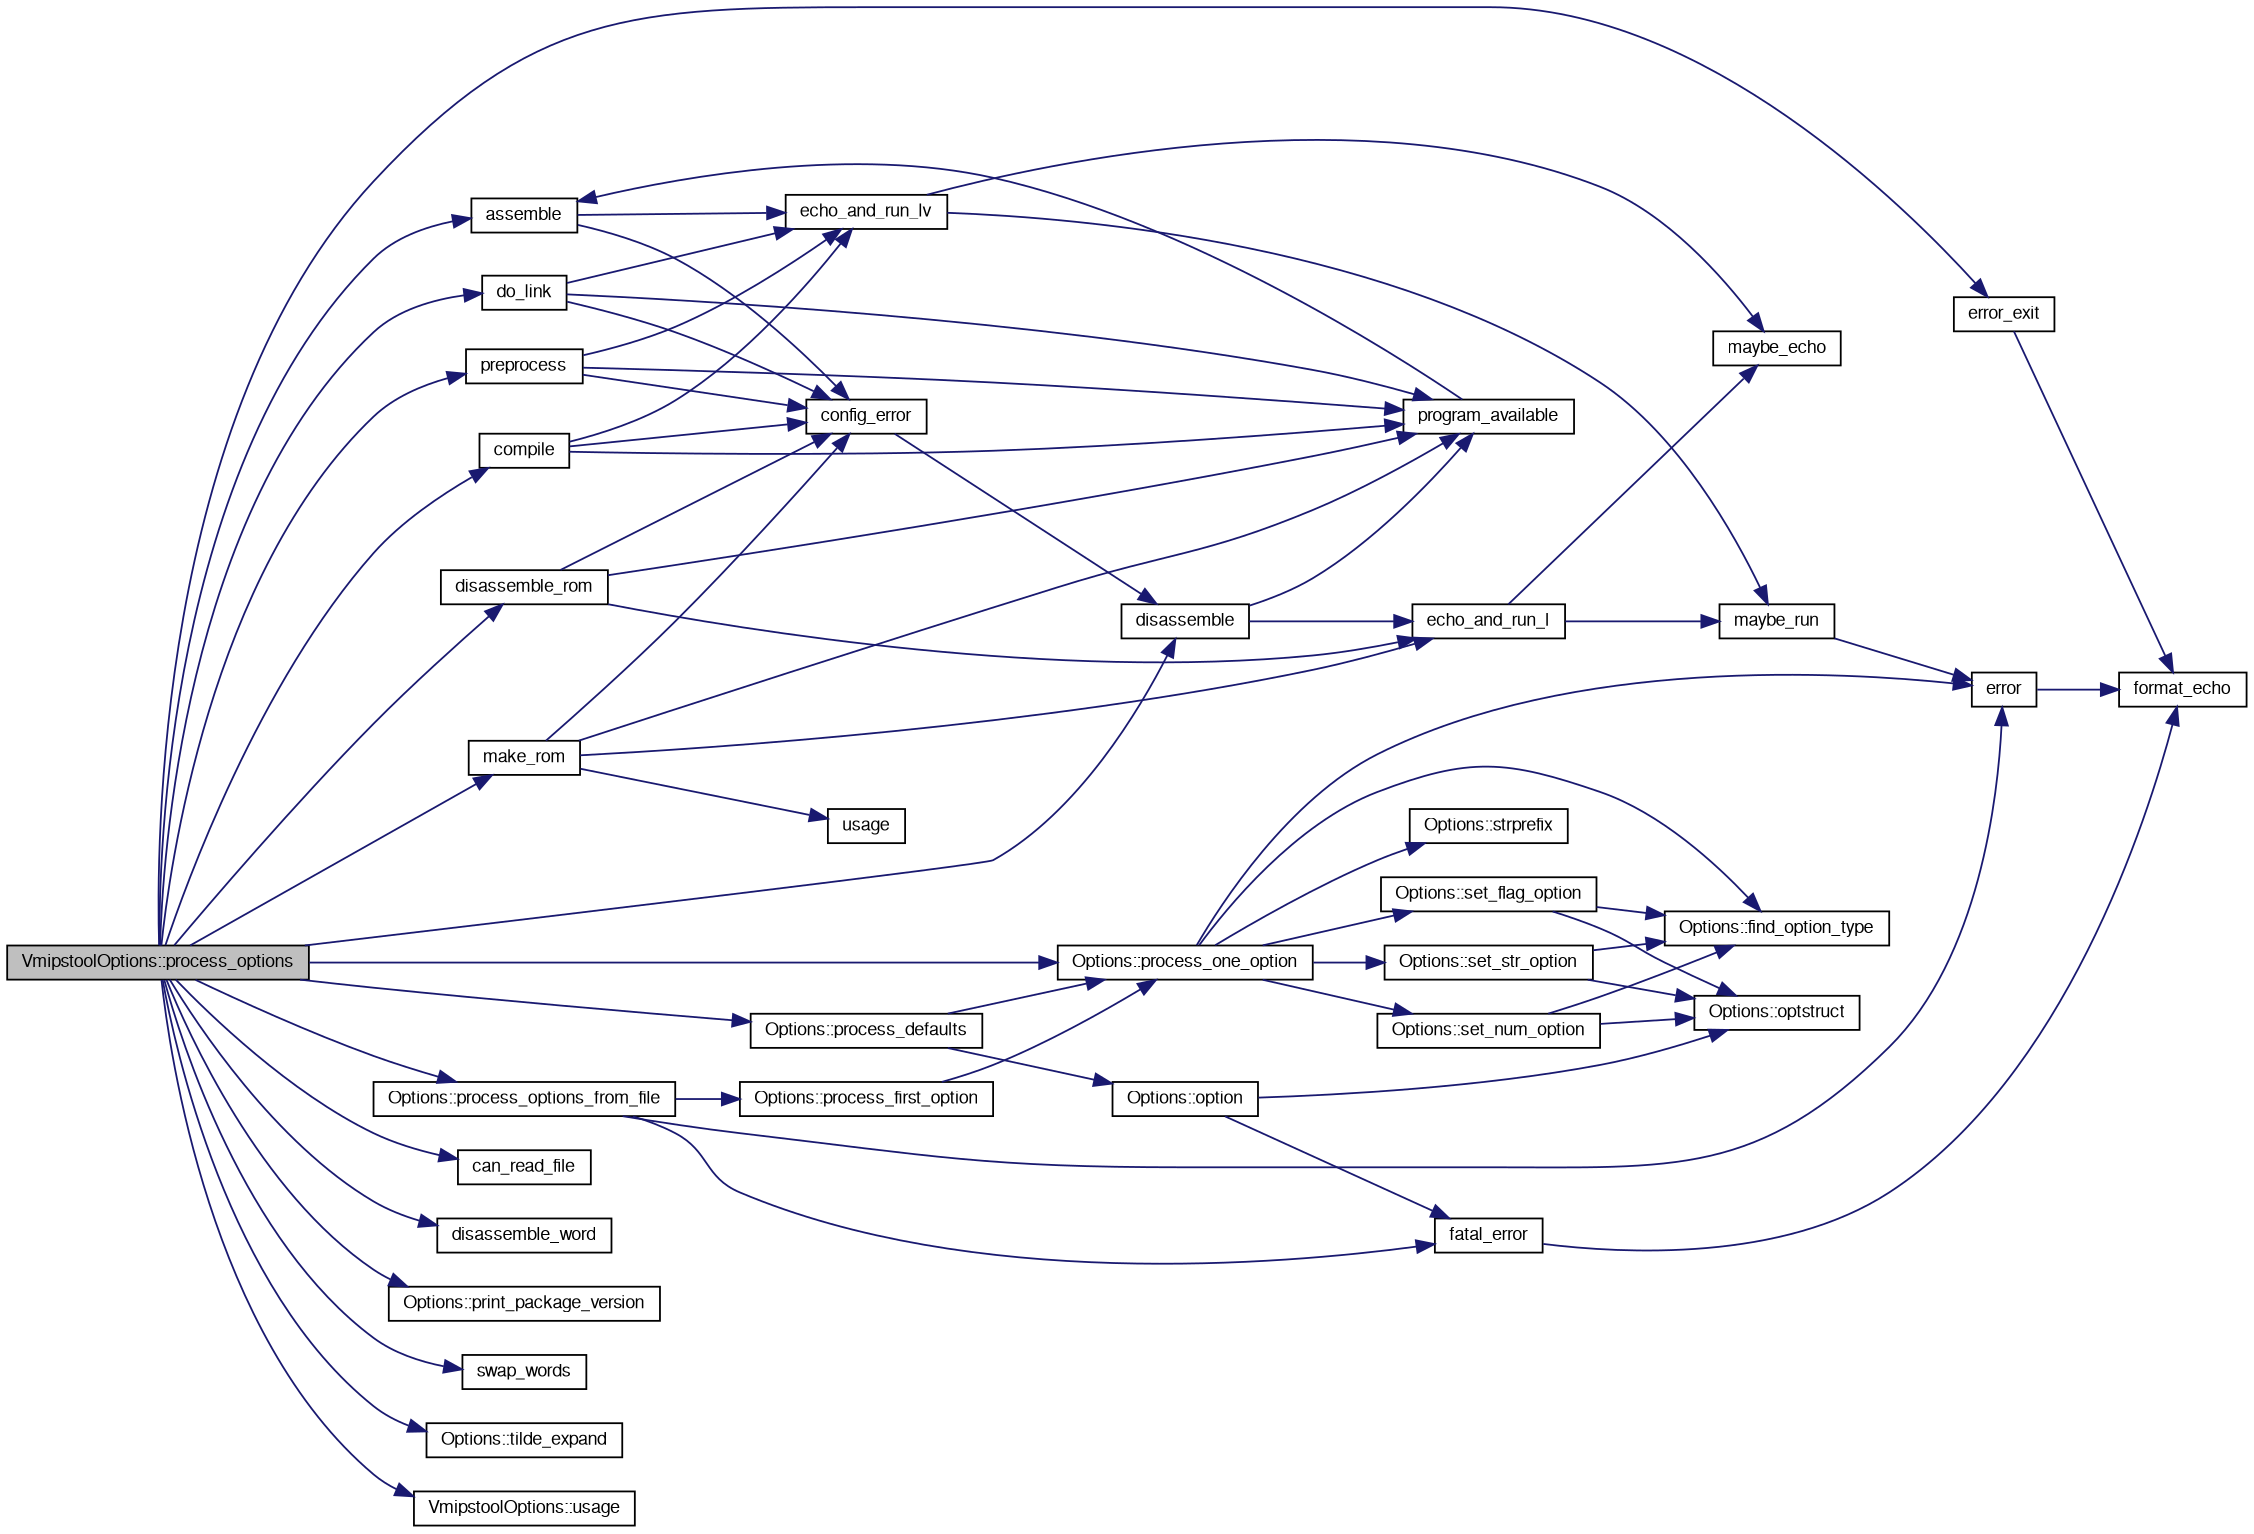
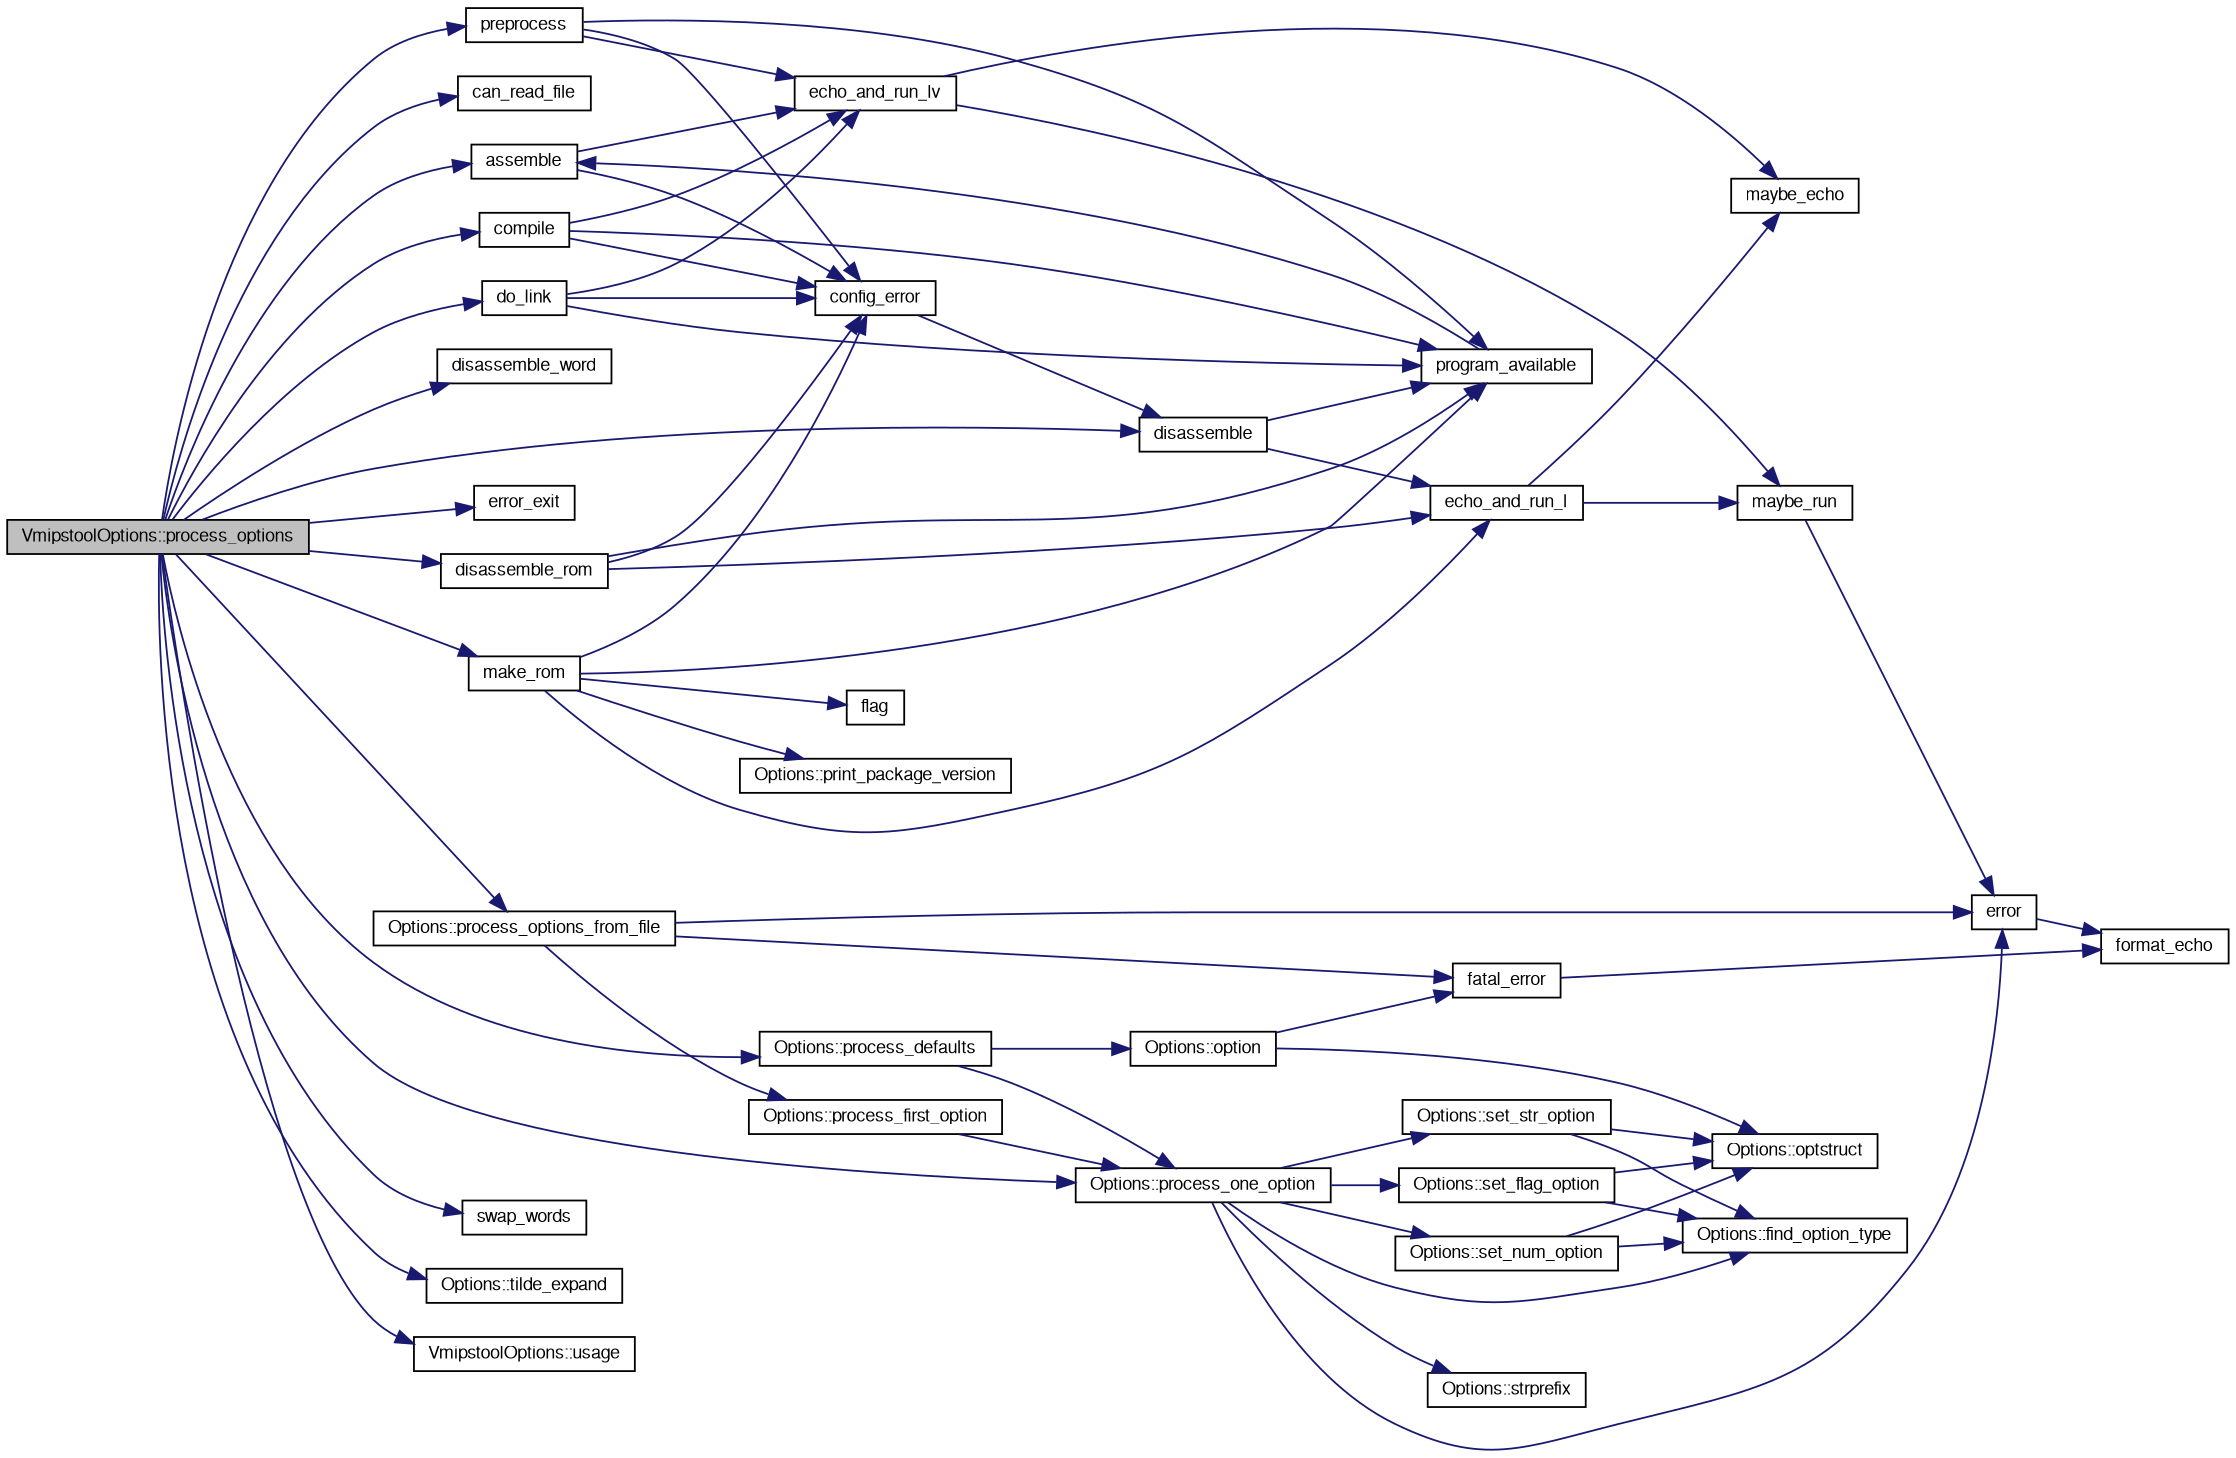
(2090, 494) -> none
(866, 826) -> (875, 708)
(256, 1147) -> (681, 724)
